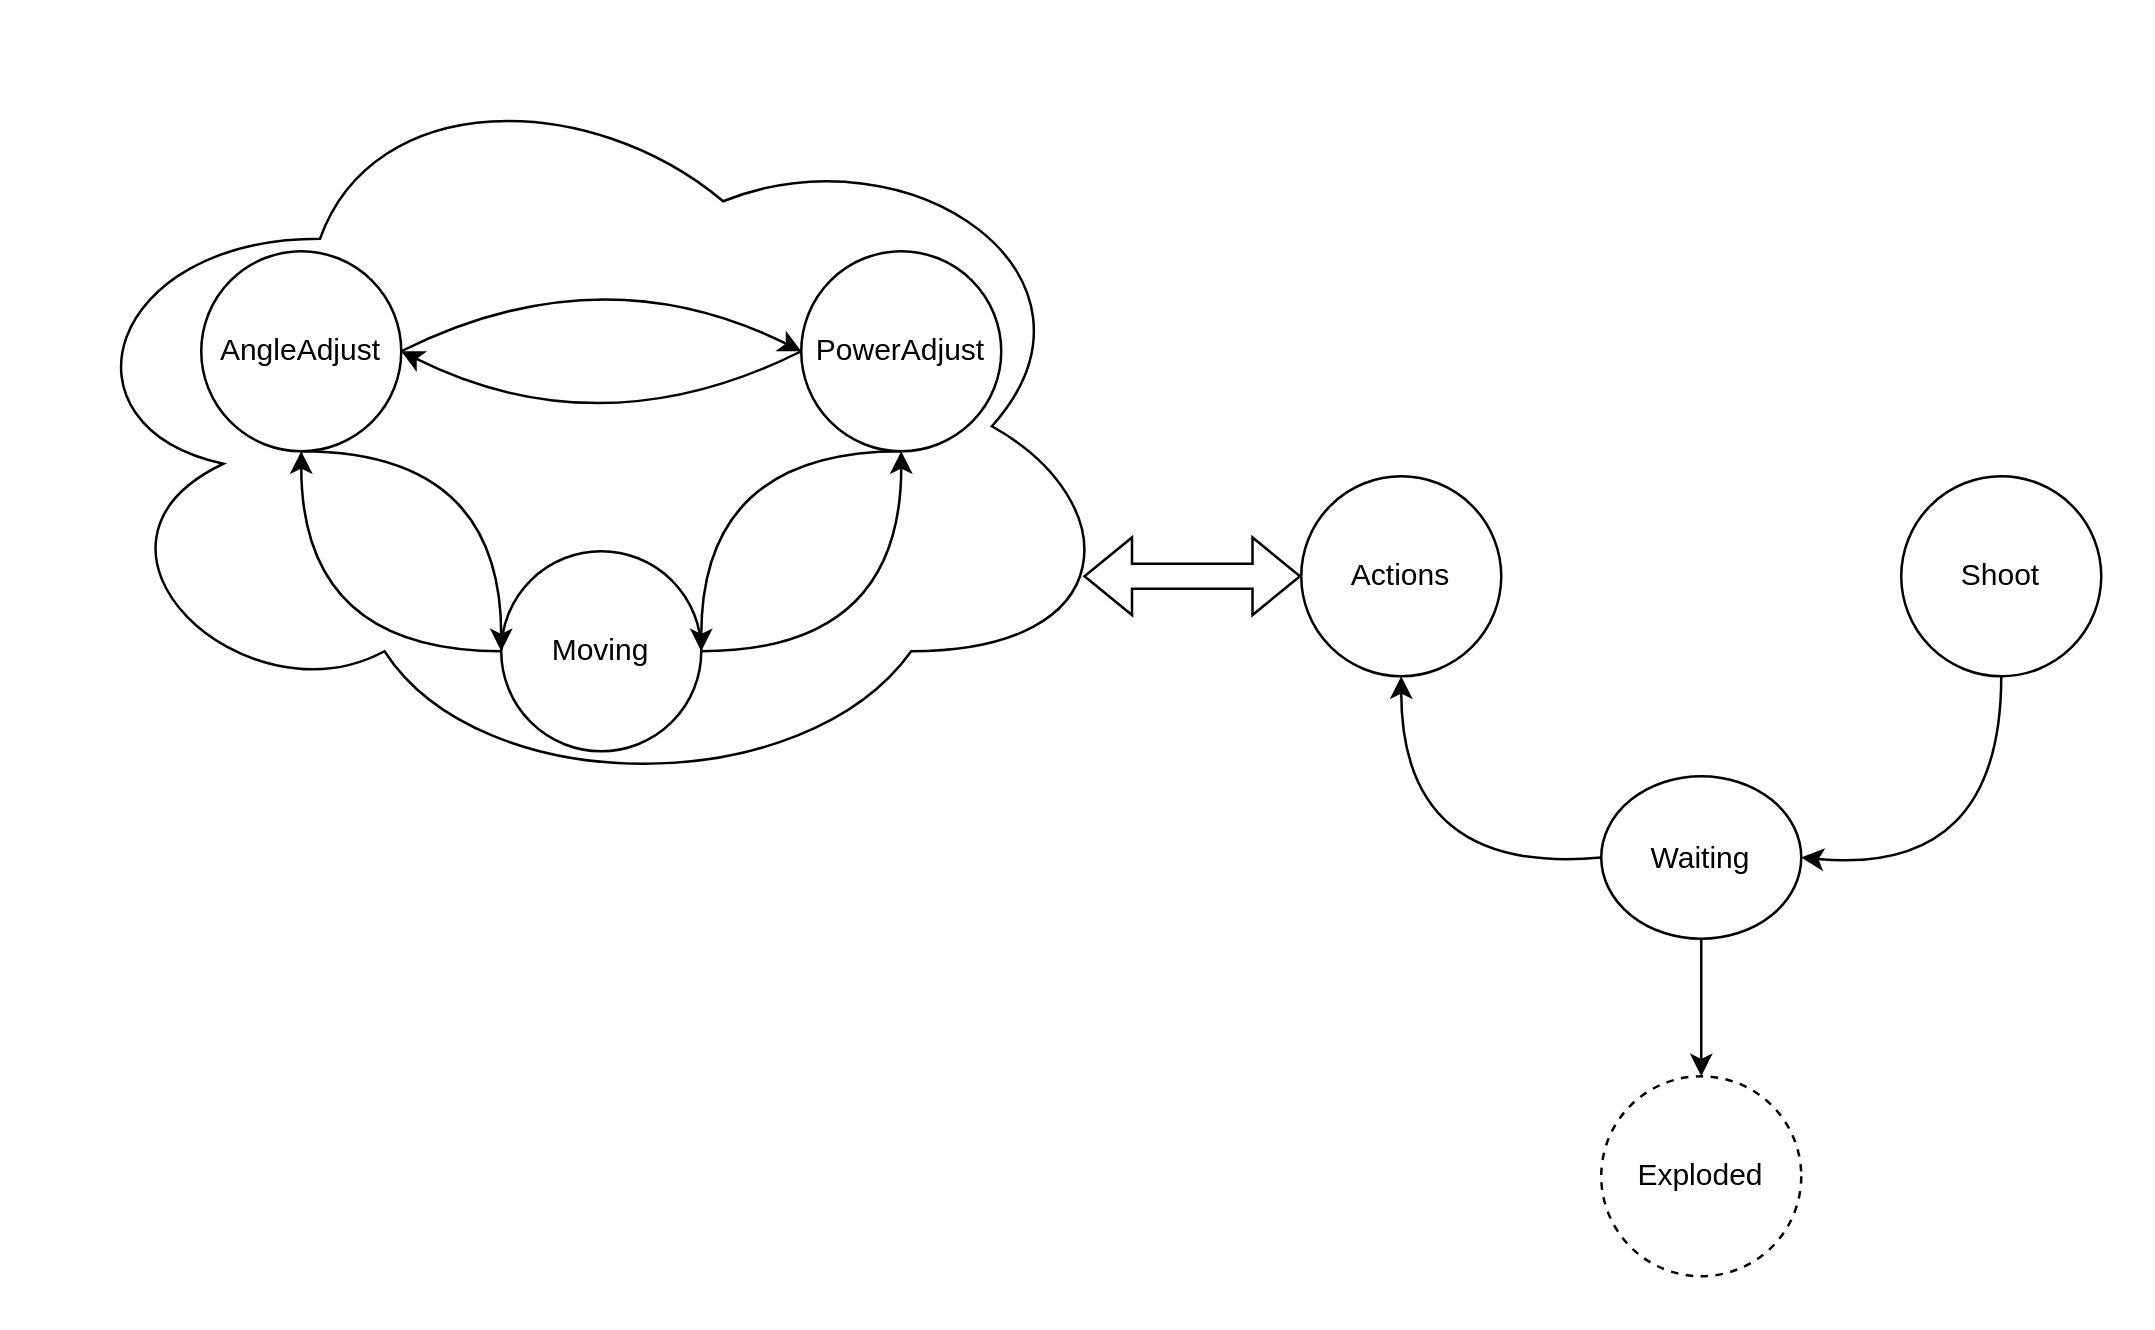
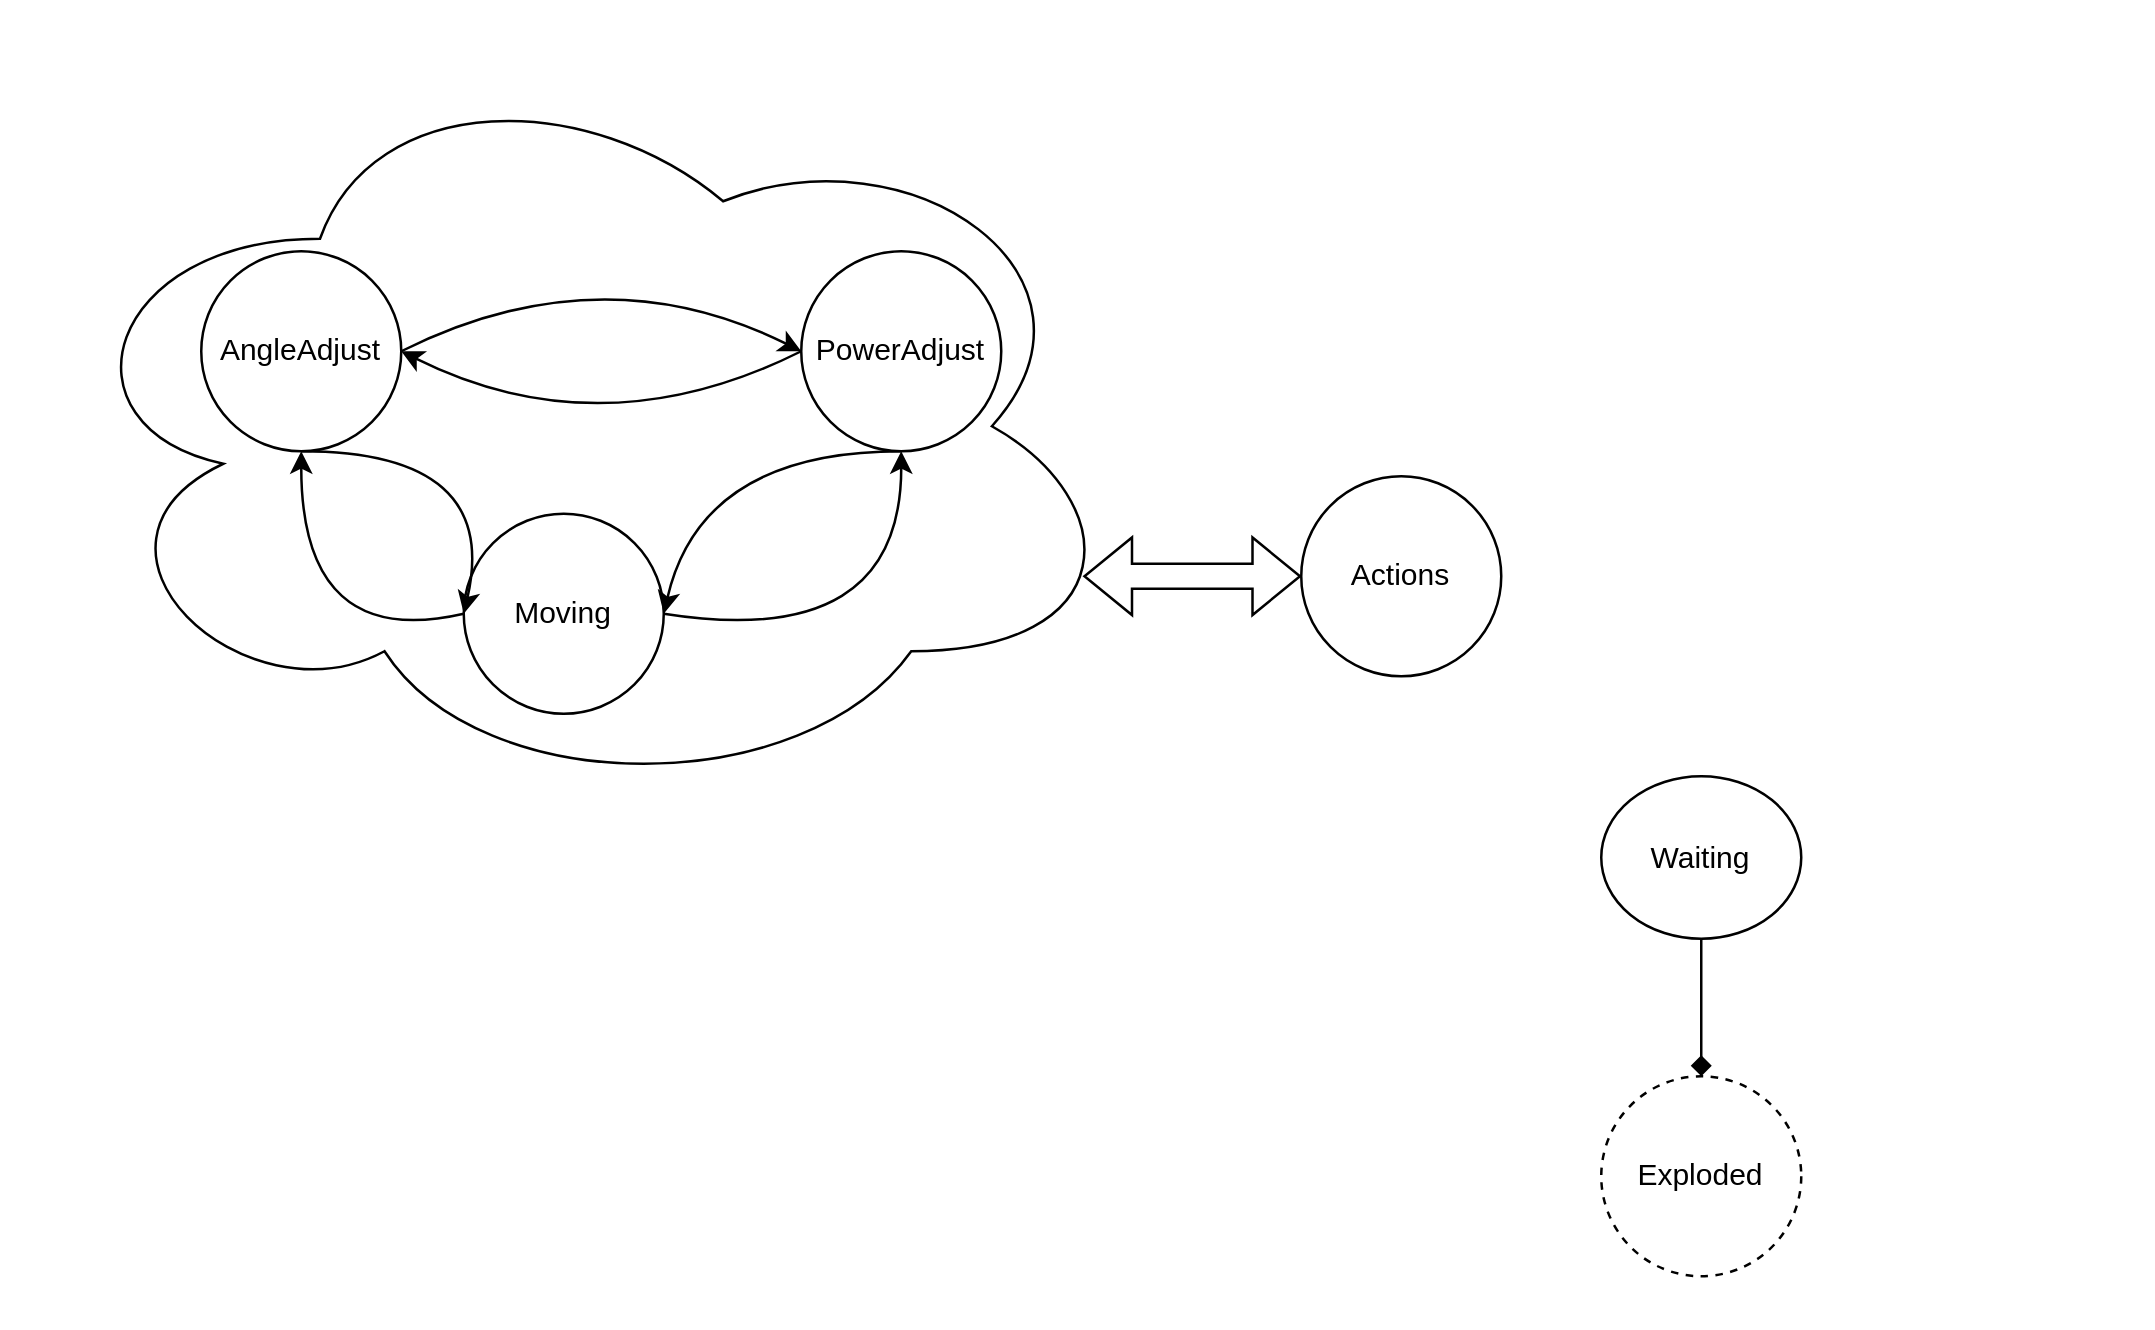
(2001, 576) -> none
(601, 651) -> (564, 614)
(1958, 819) -> none
(1456, 829) -> none
(1701, 1057) -> (1701, 1056)
